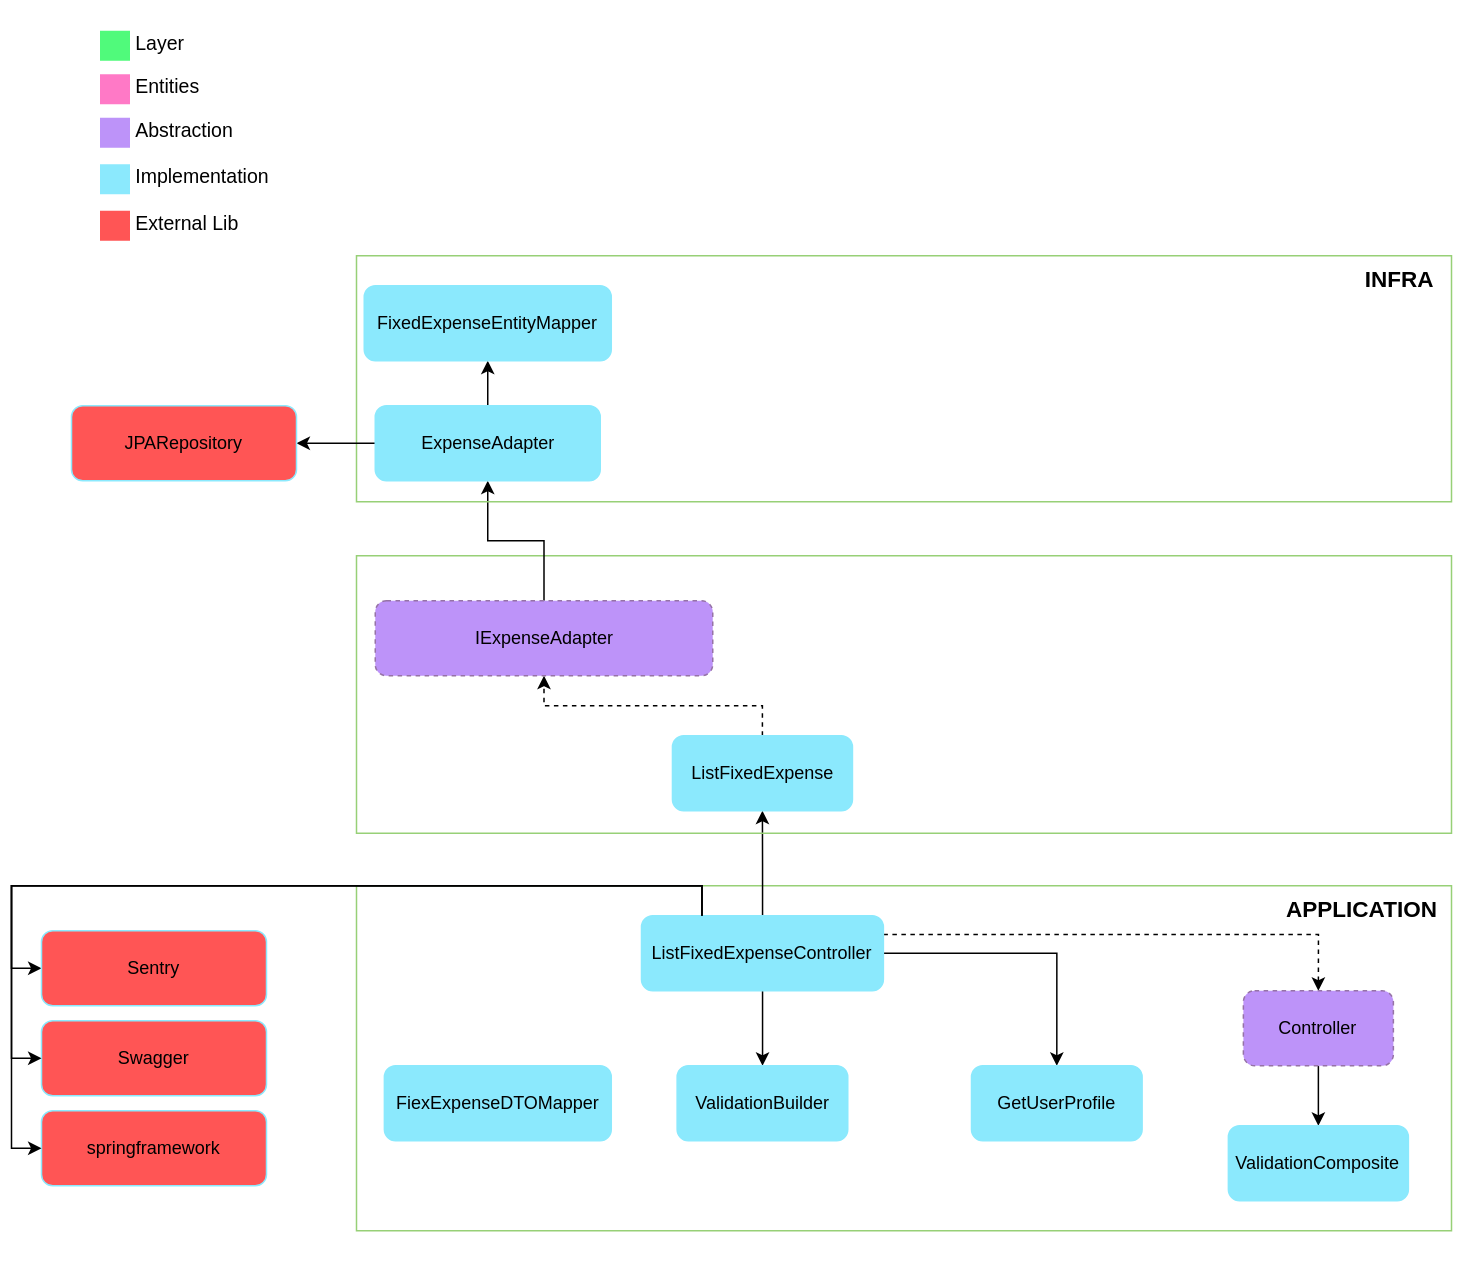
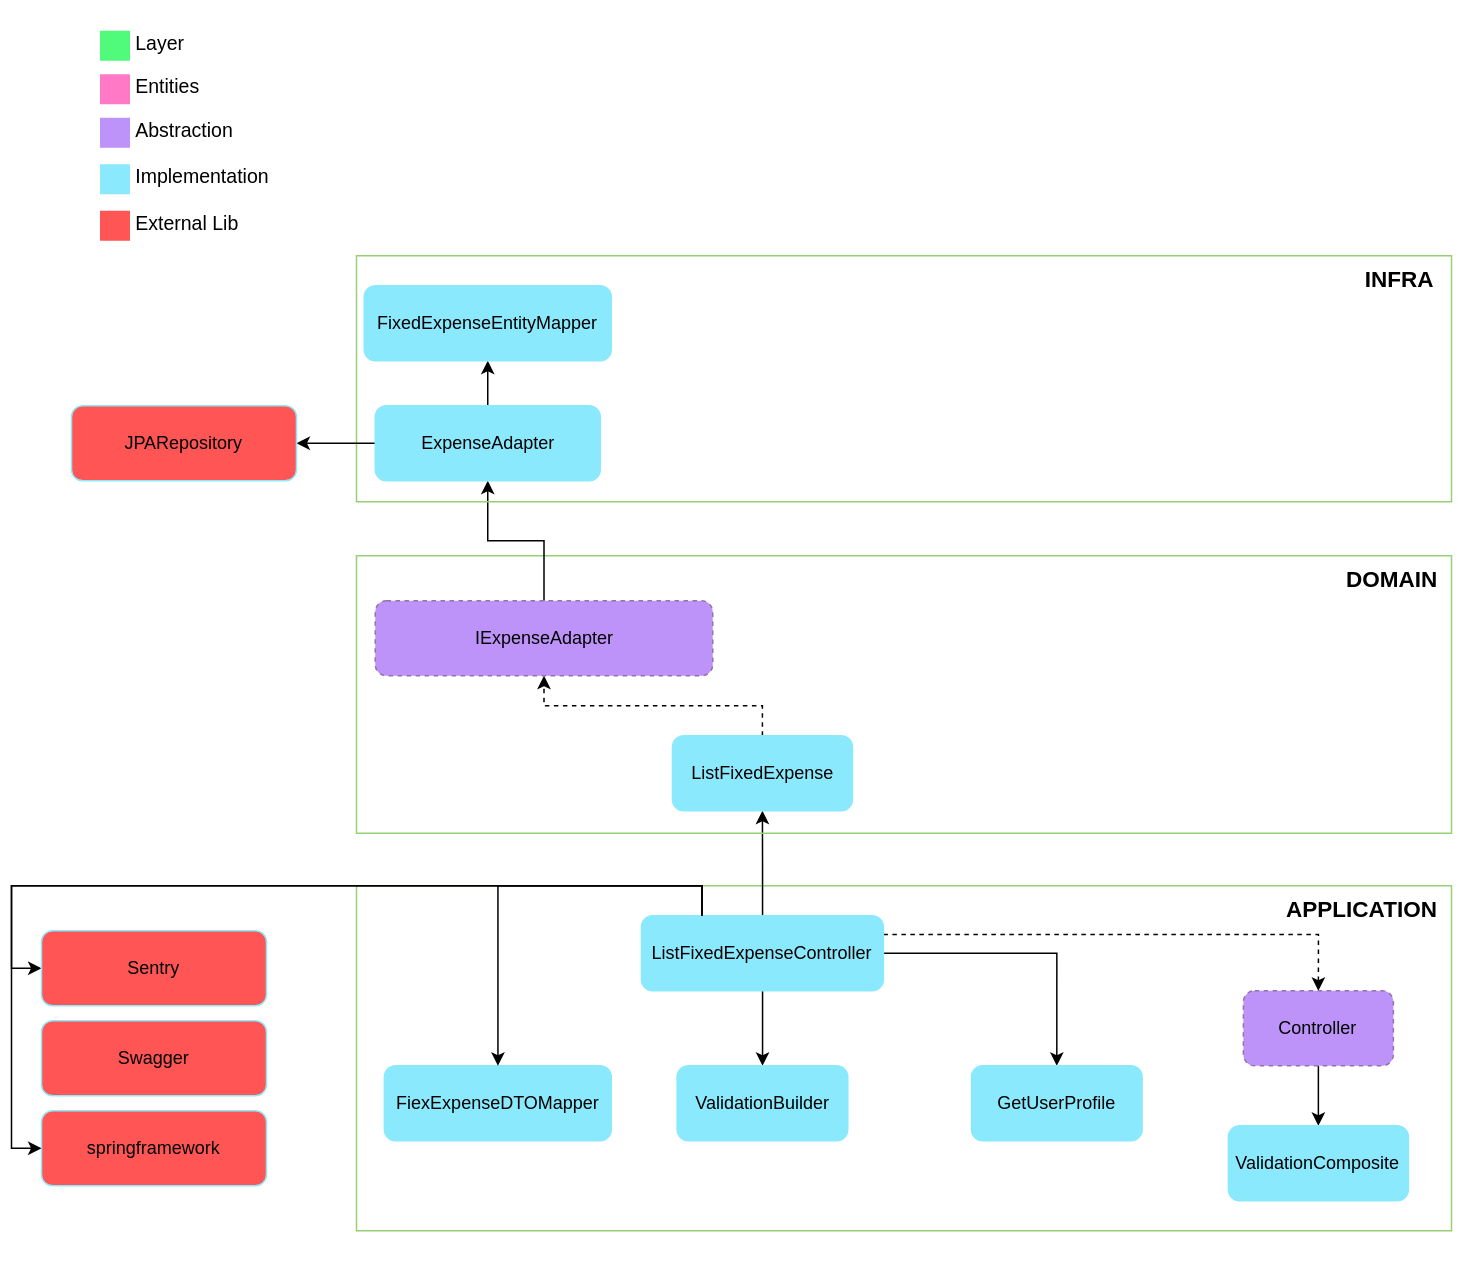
none -> (1391, 578)
(22, 1058) -> (498, 971)
